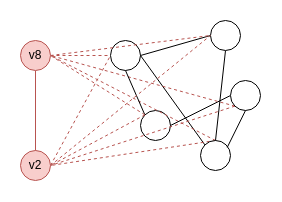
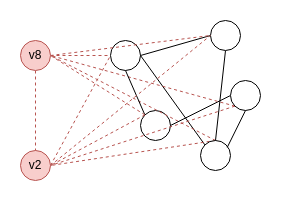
(36, 111) -> (36, 111)
